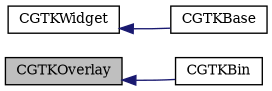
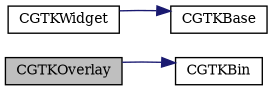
(152, 29) -> (138, 11)
(156, 80) -> (142, 62)
